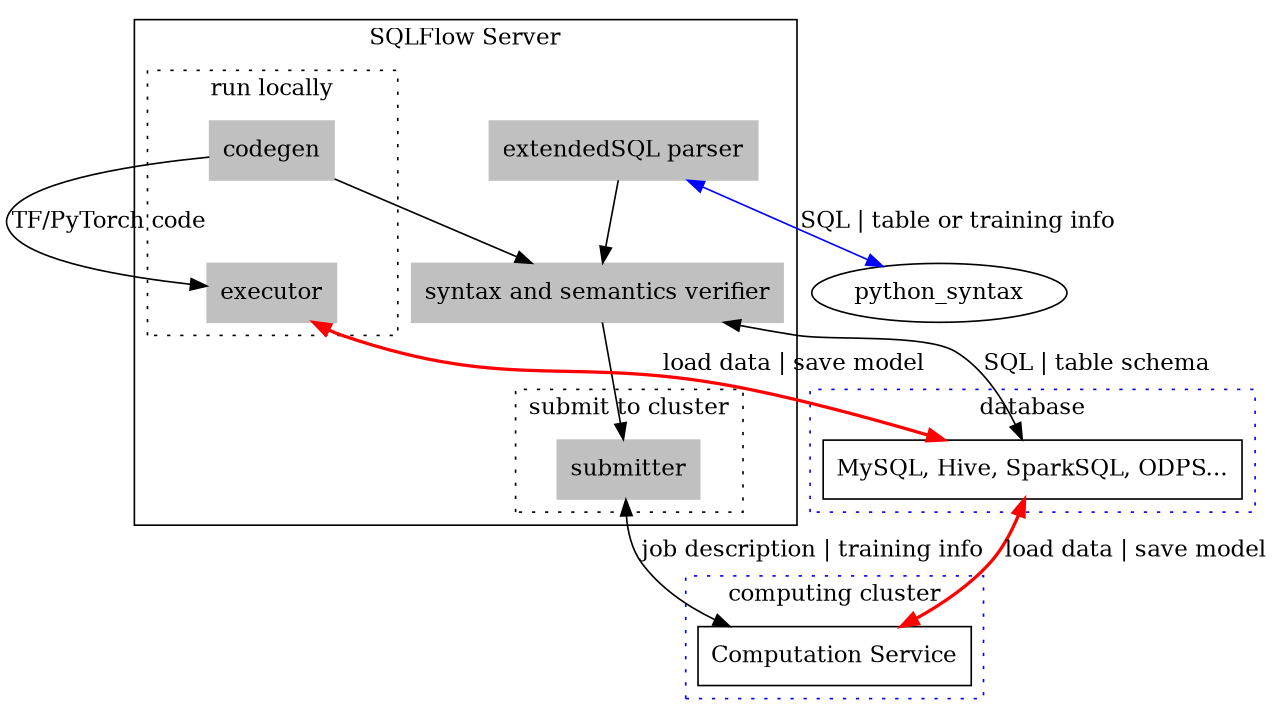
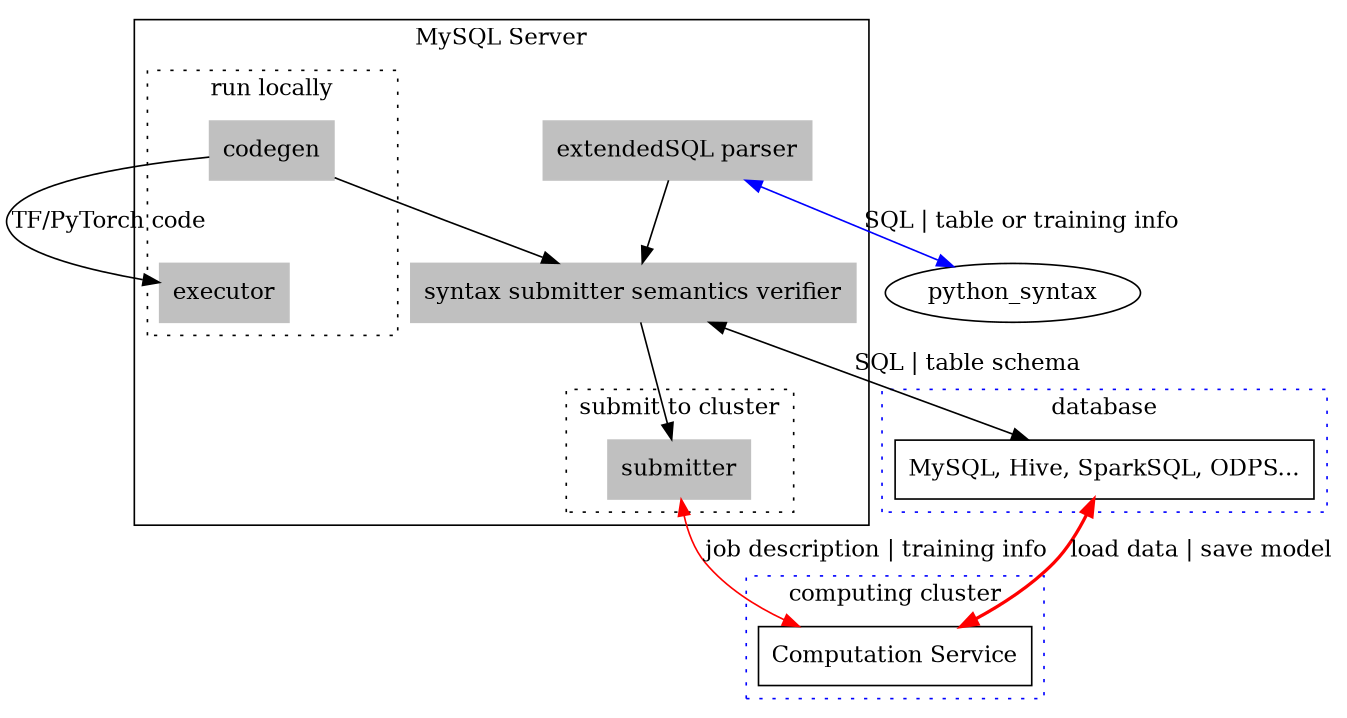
(466, 38) -> (502, 38)
(597, 293) -> (633, 293)
(629, 374) -> none
(656, 579) -> (721, 579)
